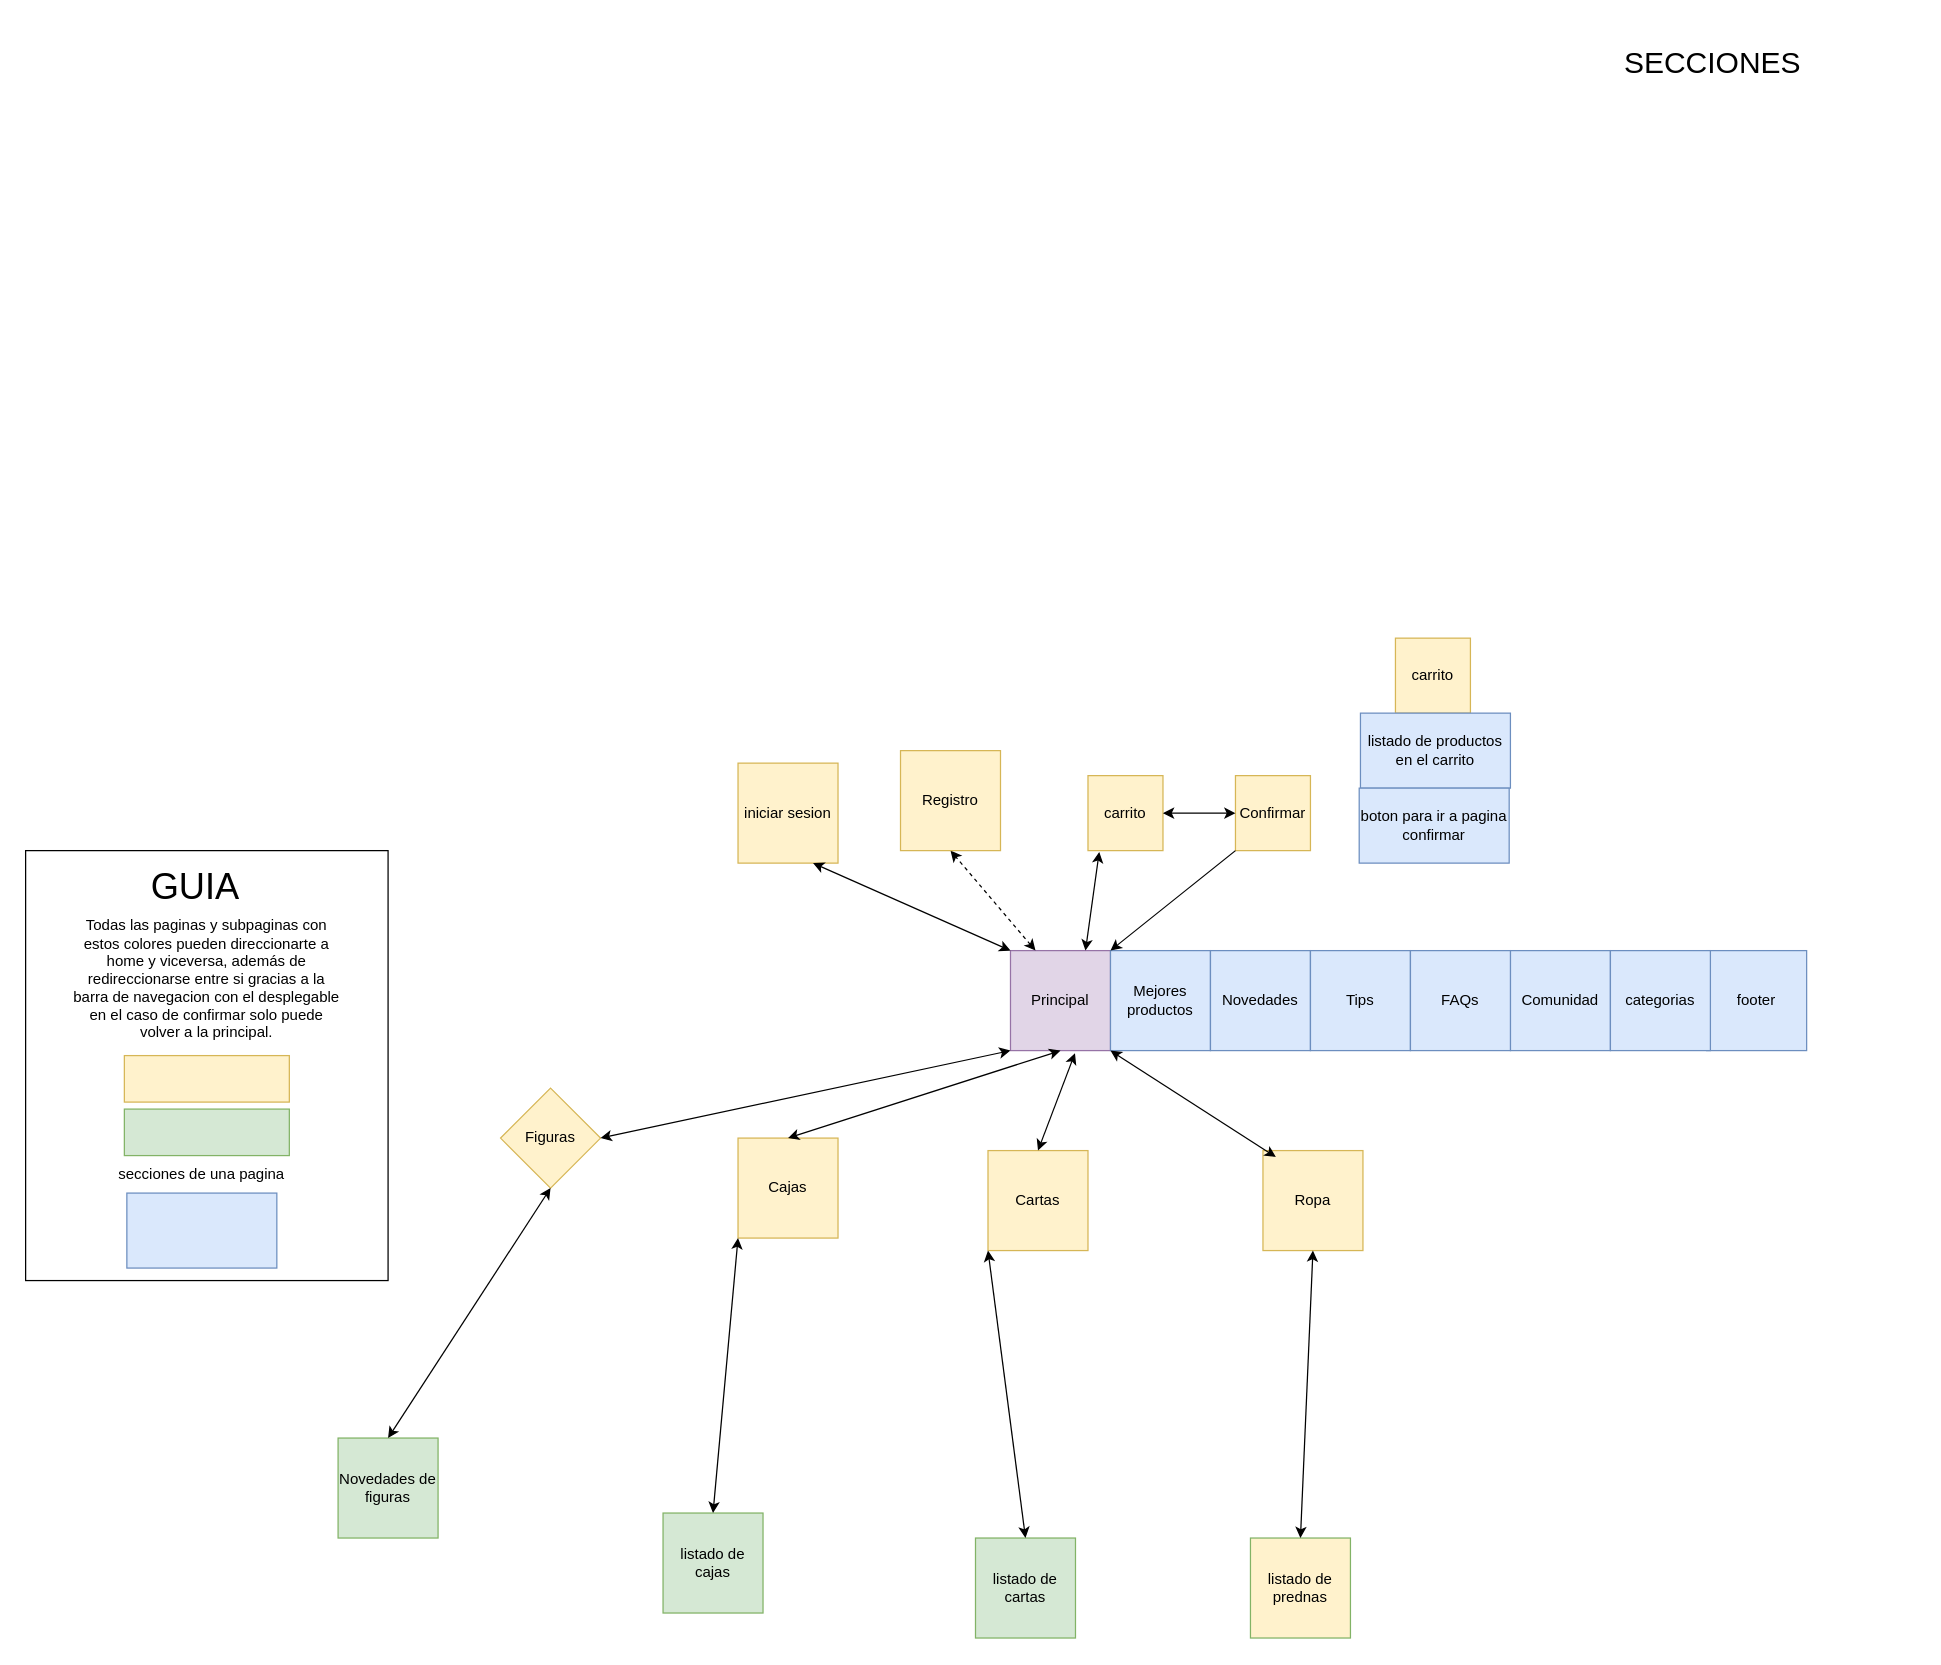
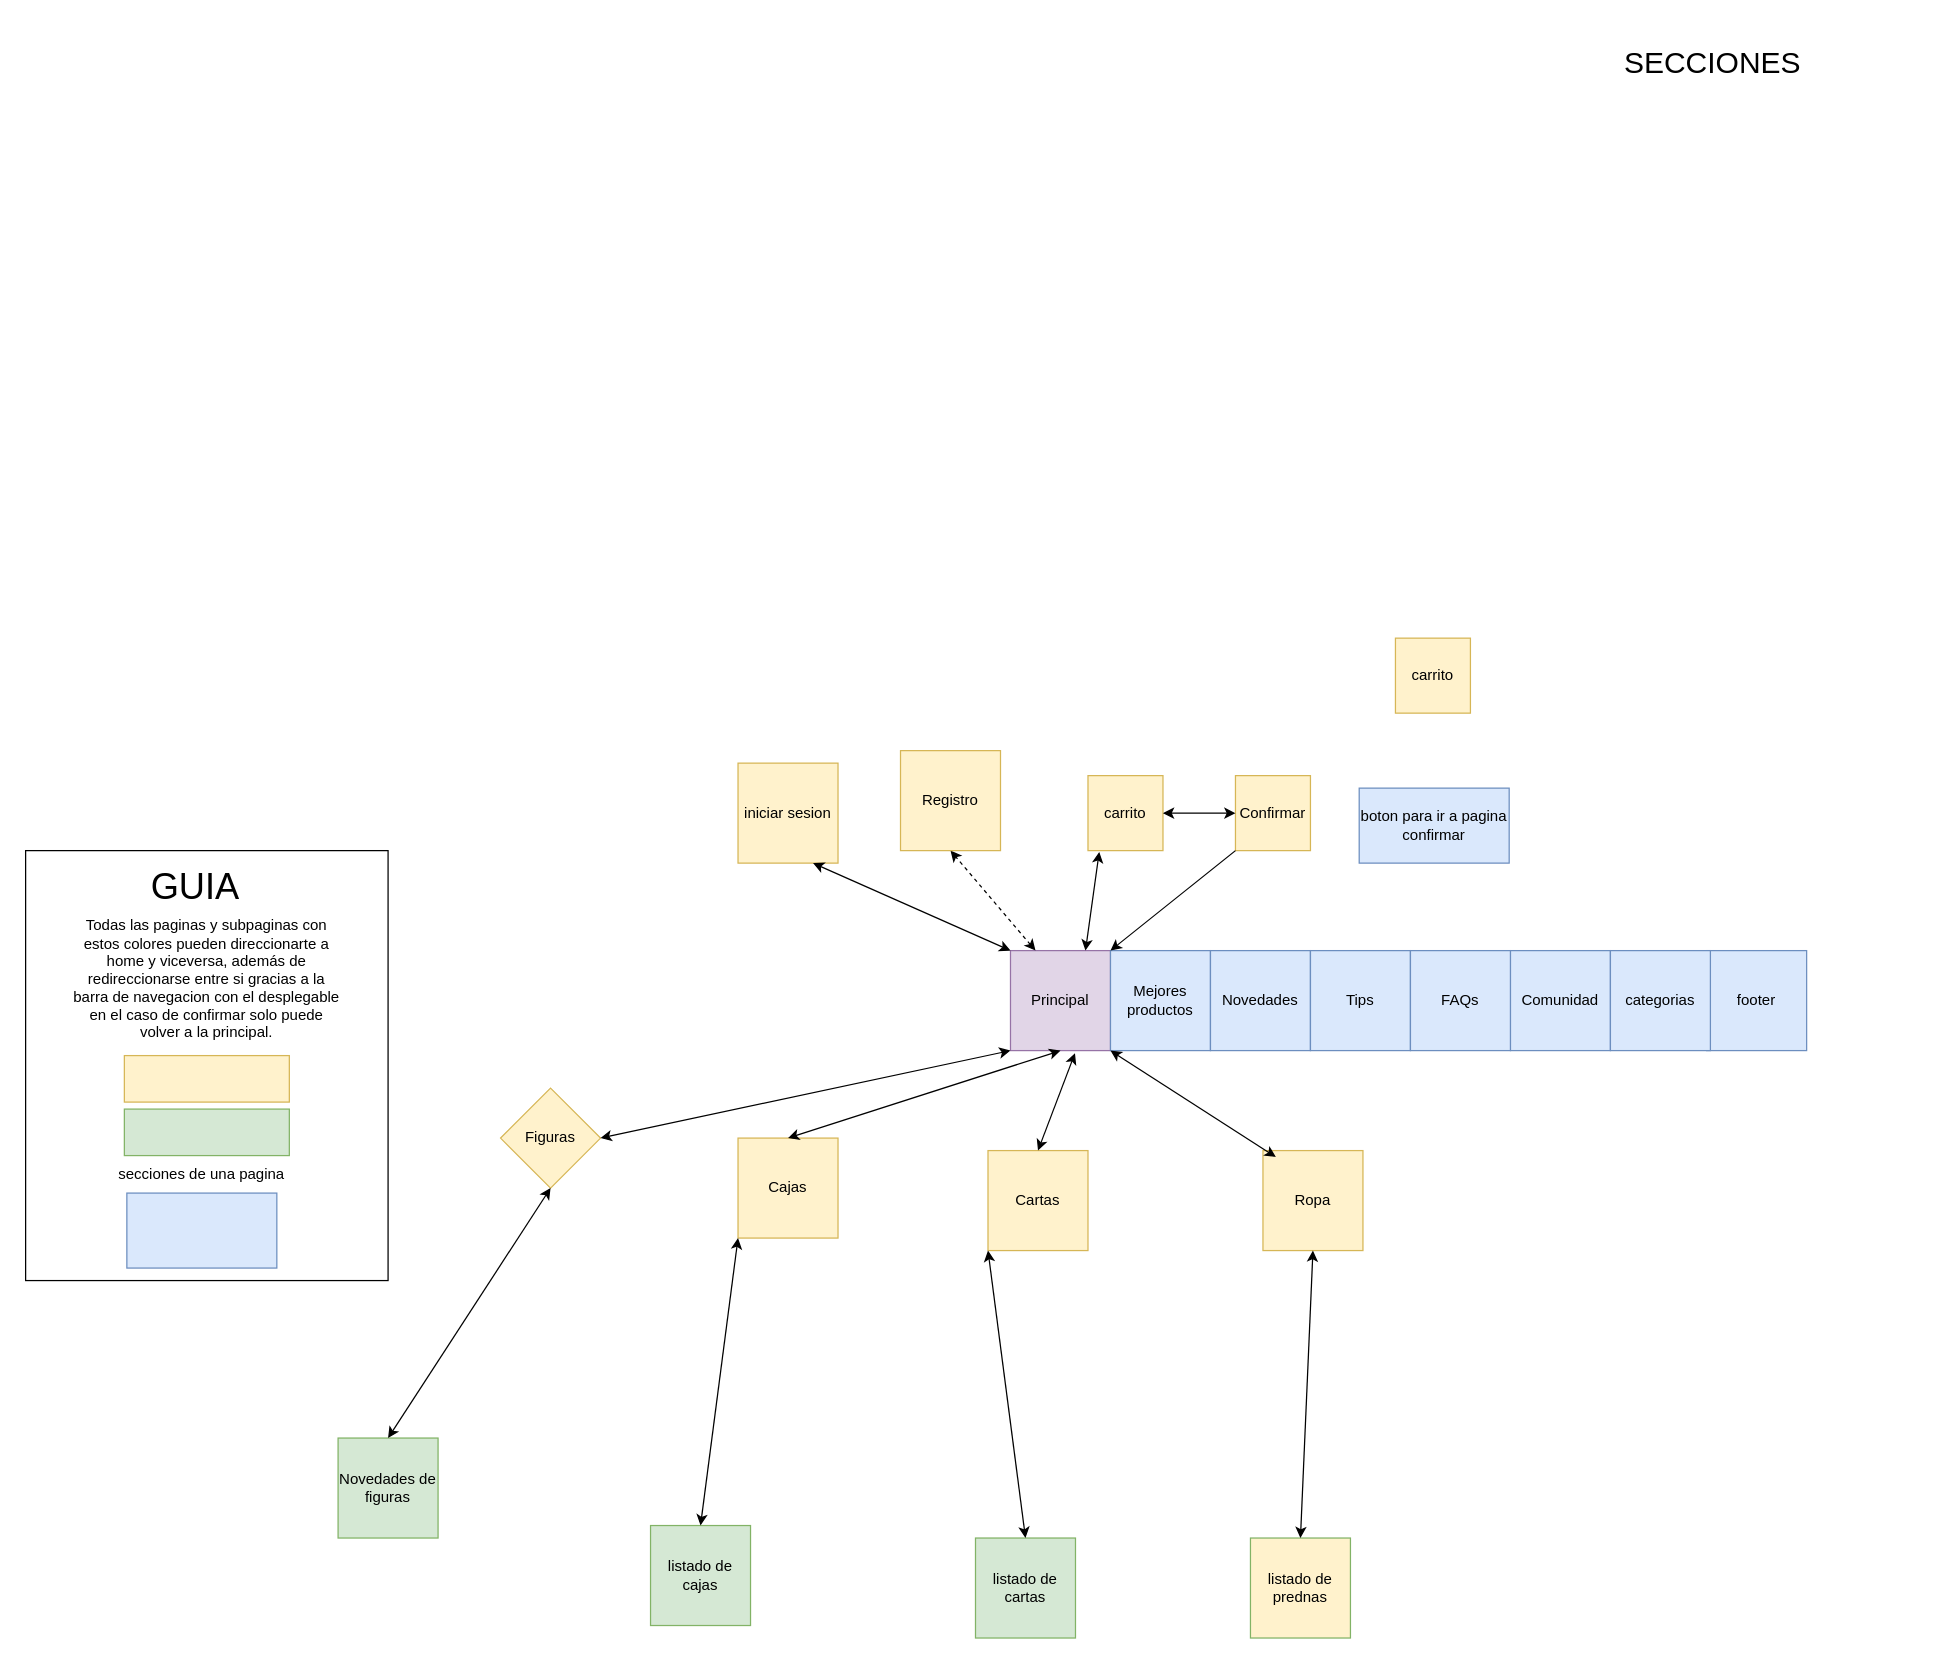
(1436, 751) -> none
(713, 1563) -> (701, 1576)
